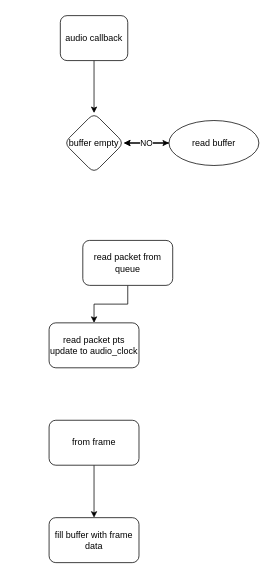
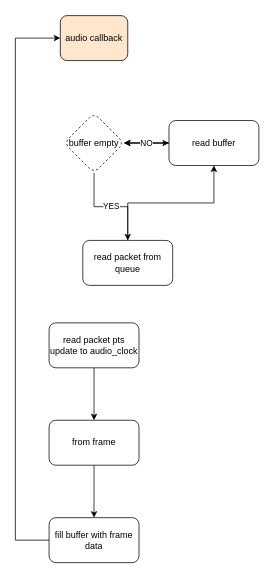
(94, 38) -> (94, 38)
(94, 106) -> none
(94, 143) -> (94, 143)
(214, 143) -> (214, 143)
none -> (107, 207)
none -> (15, 289)
(128, 296) -> (214, 203)
none -> (94, 414)
